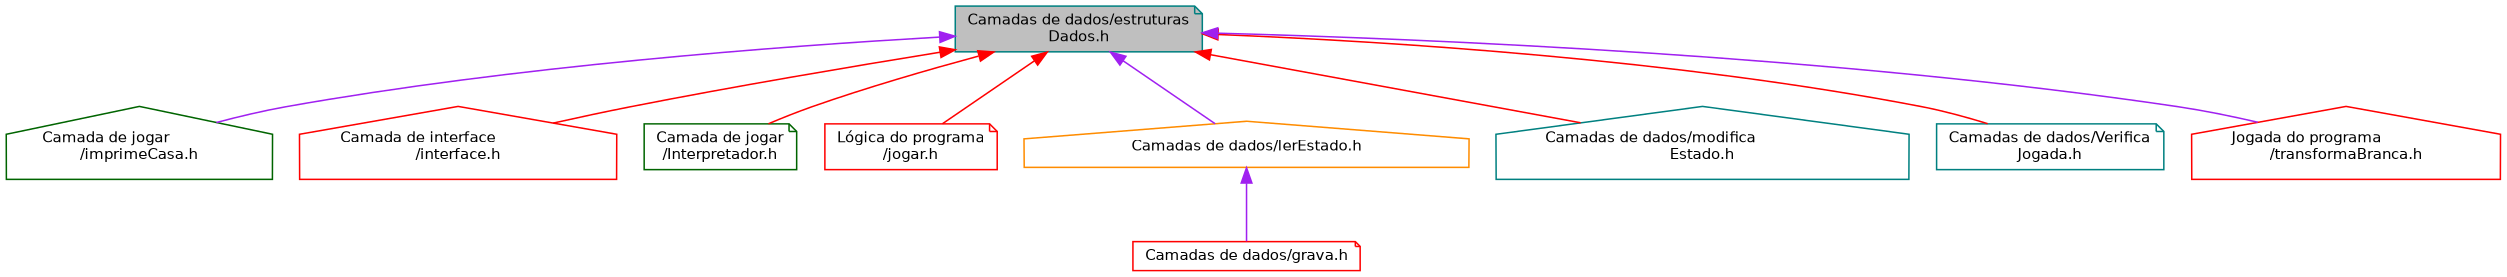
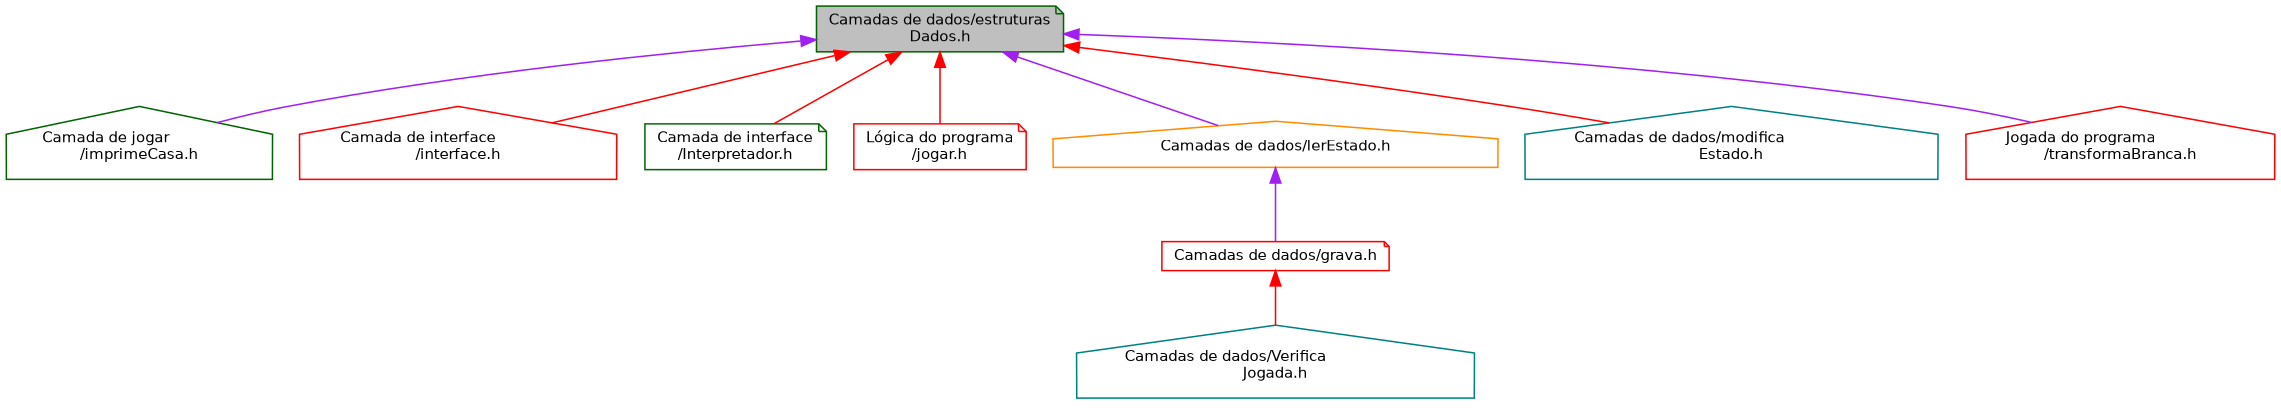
(1079, 29) -> (940, 29)
(1605, 62) -> (1276, 306)
(720, 147) -> (736, 147)
(2050, 147) -> (1276, 365)
